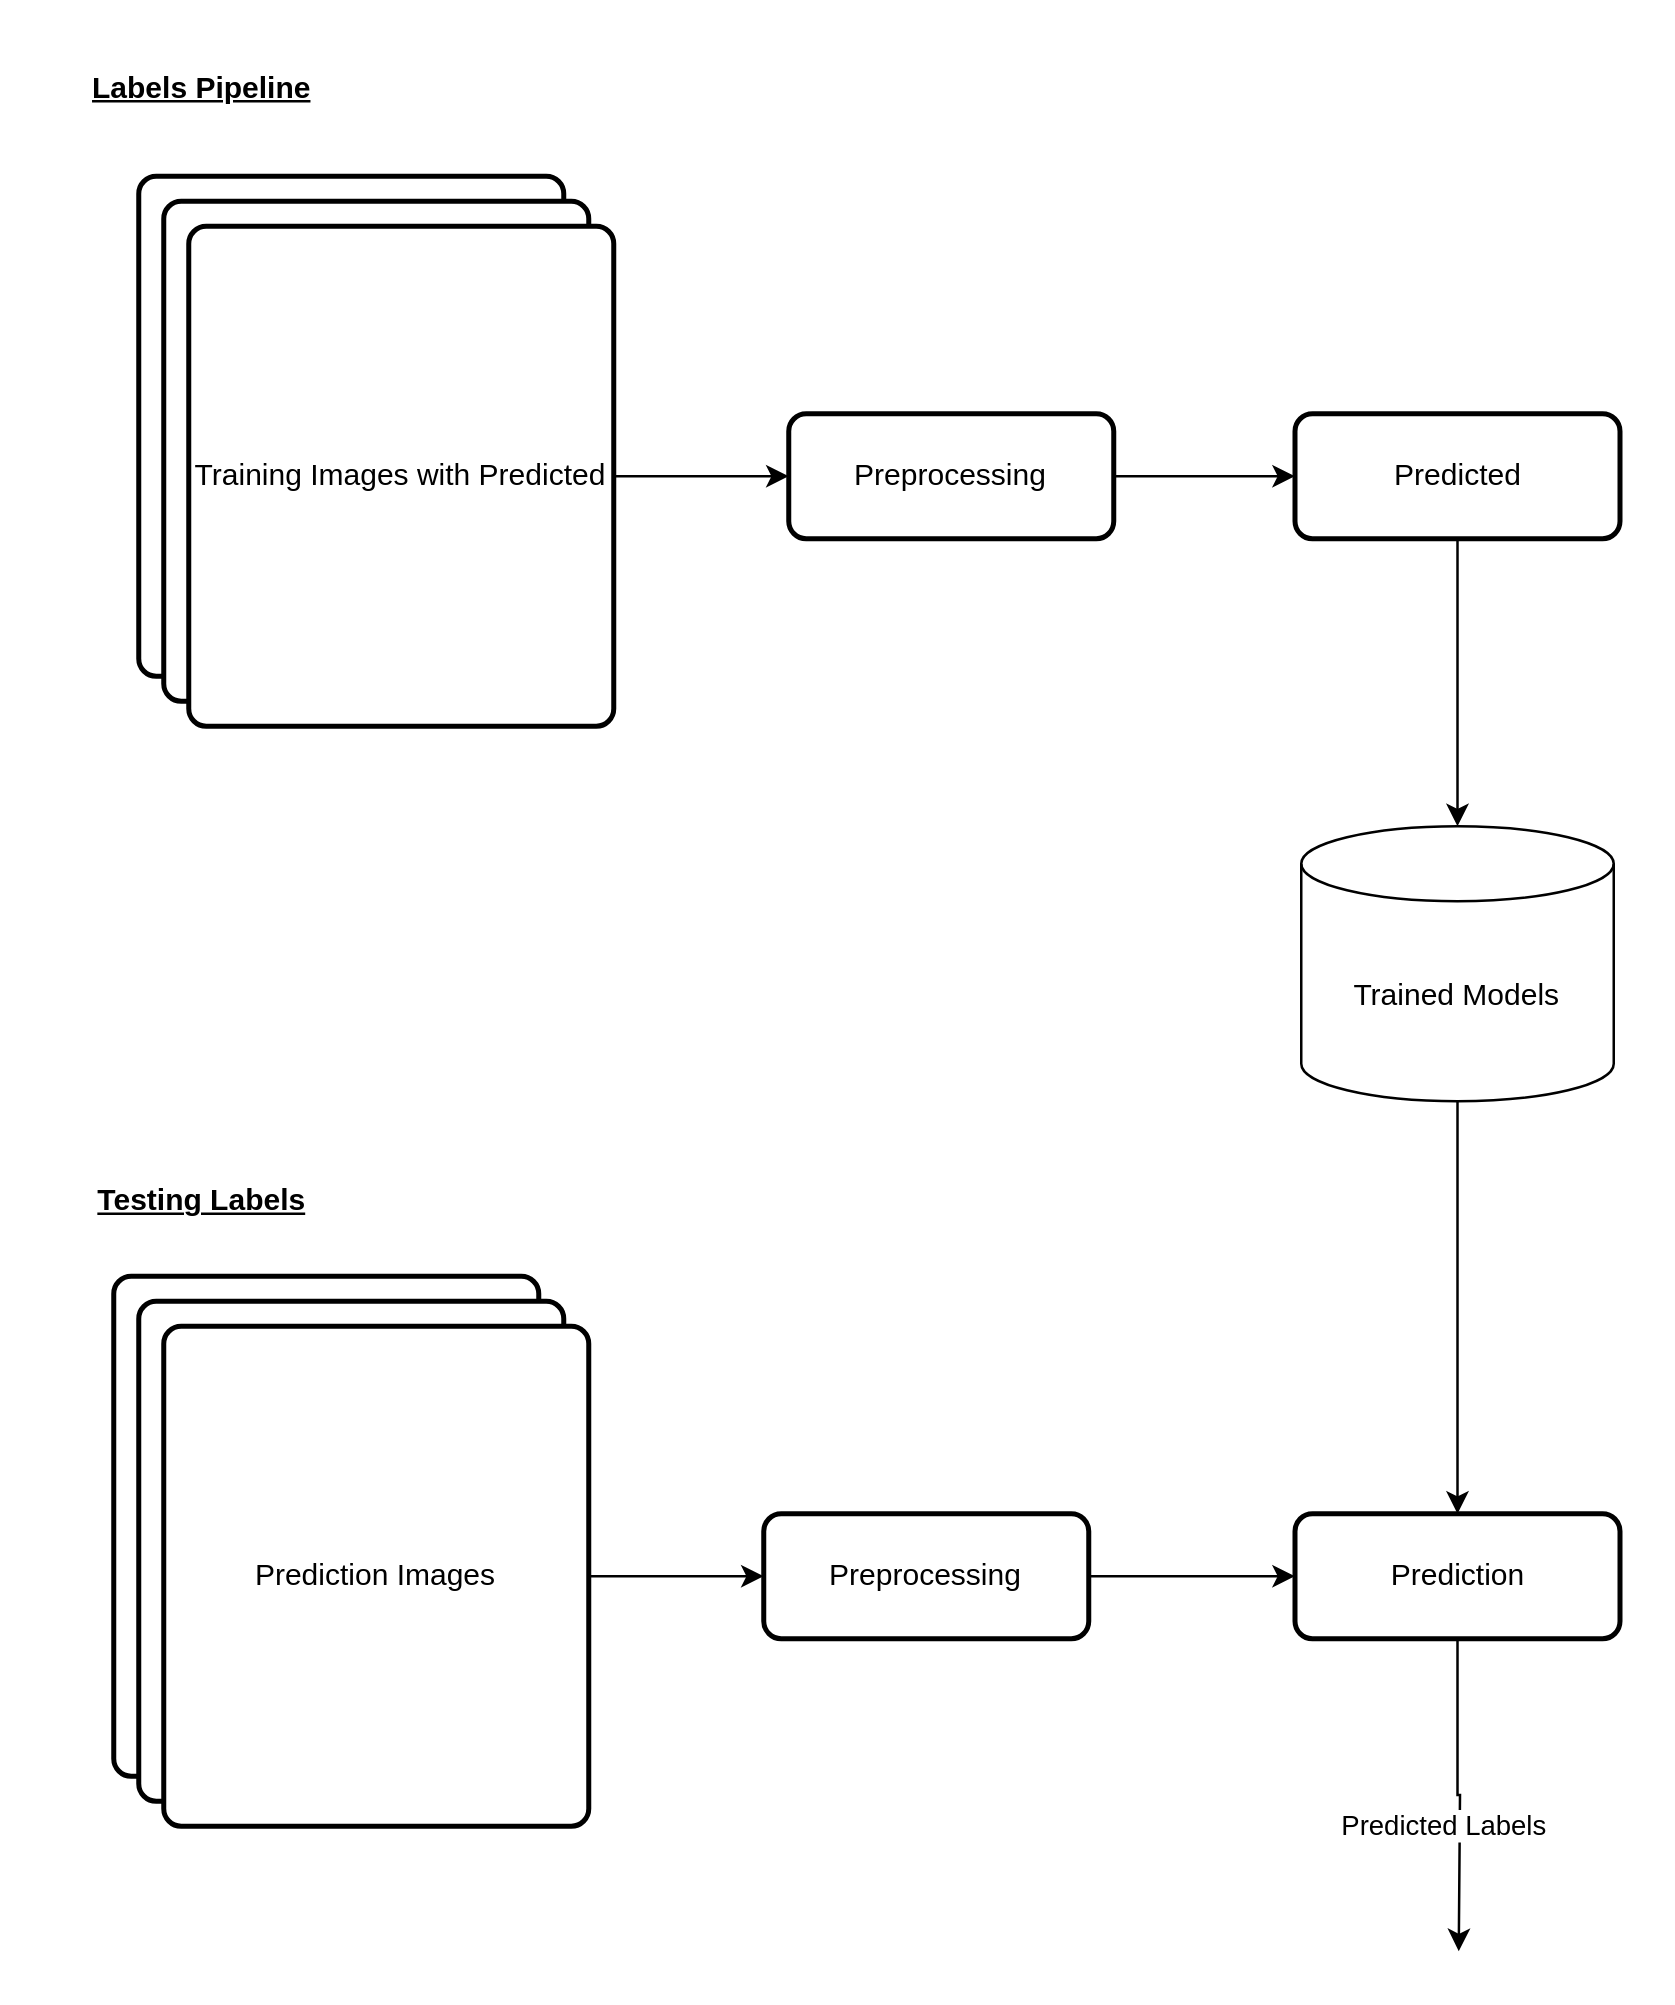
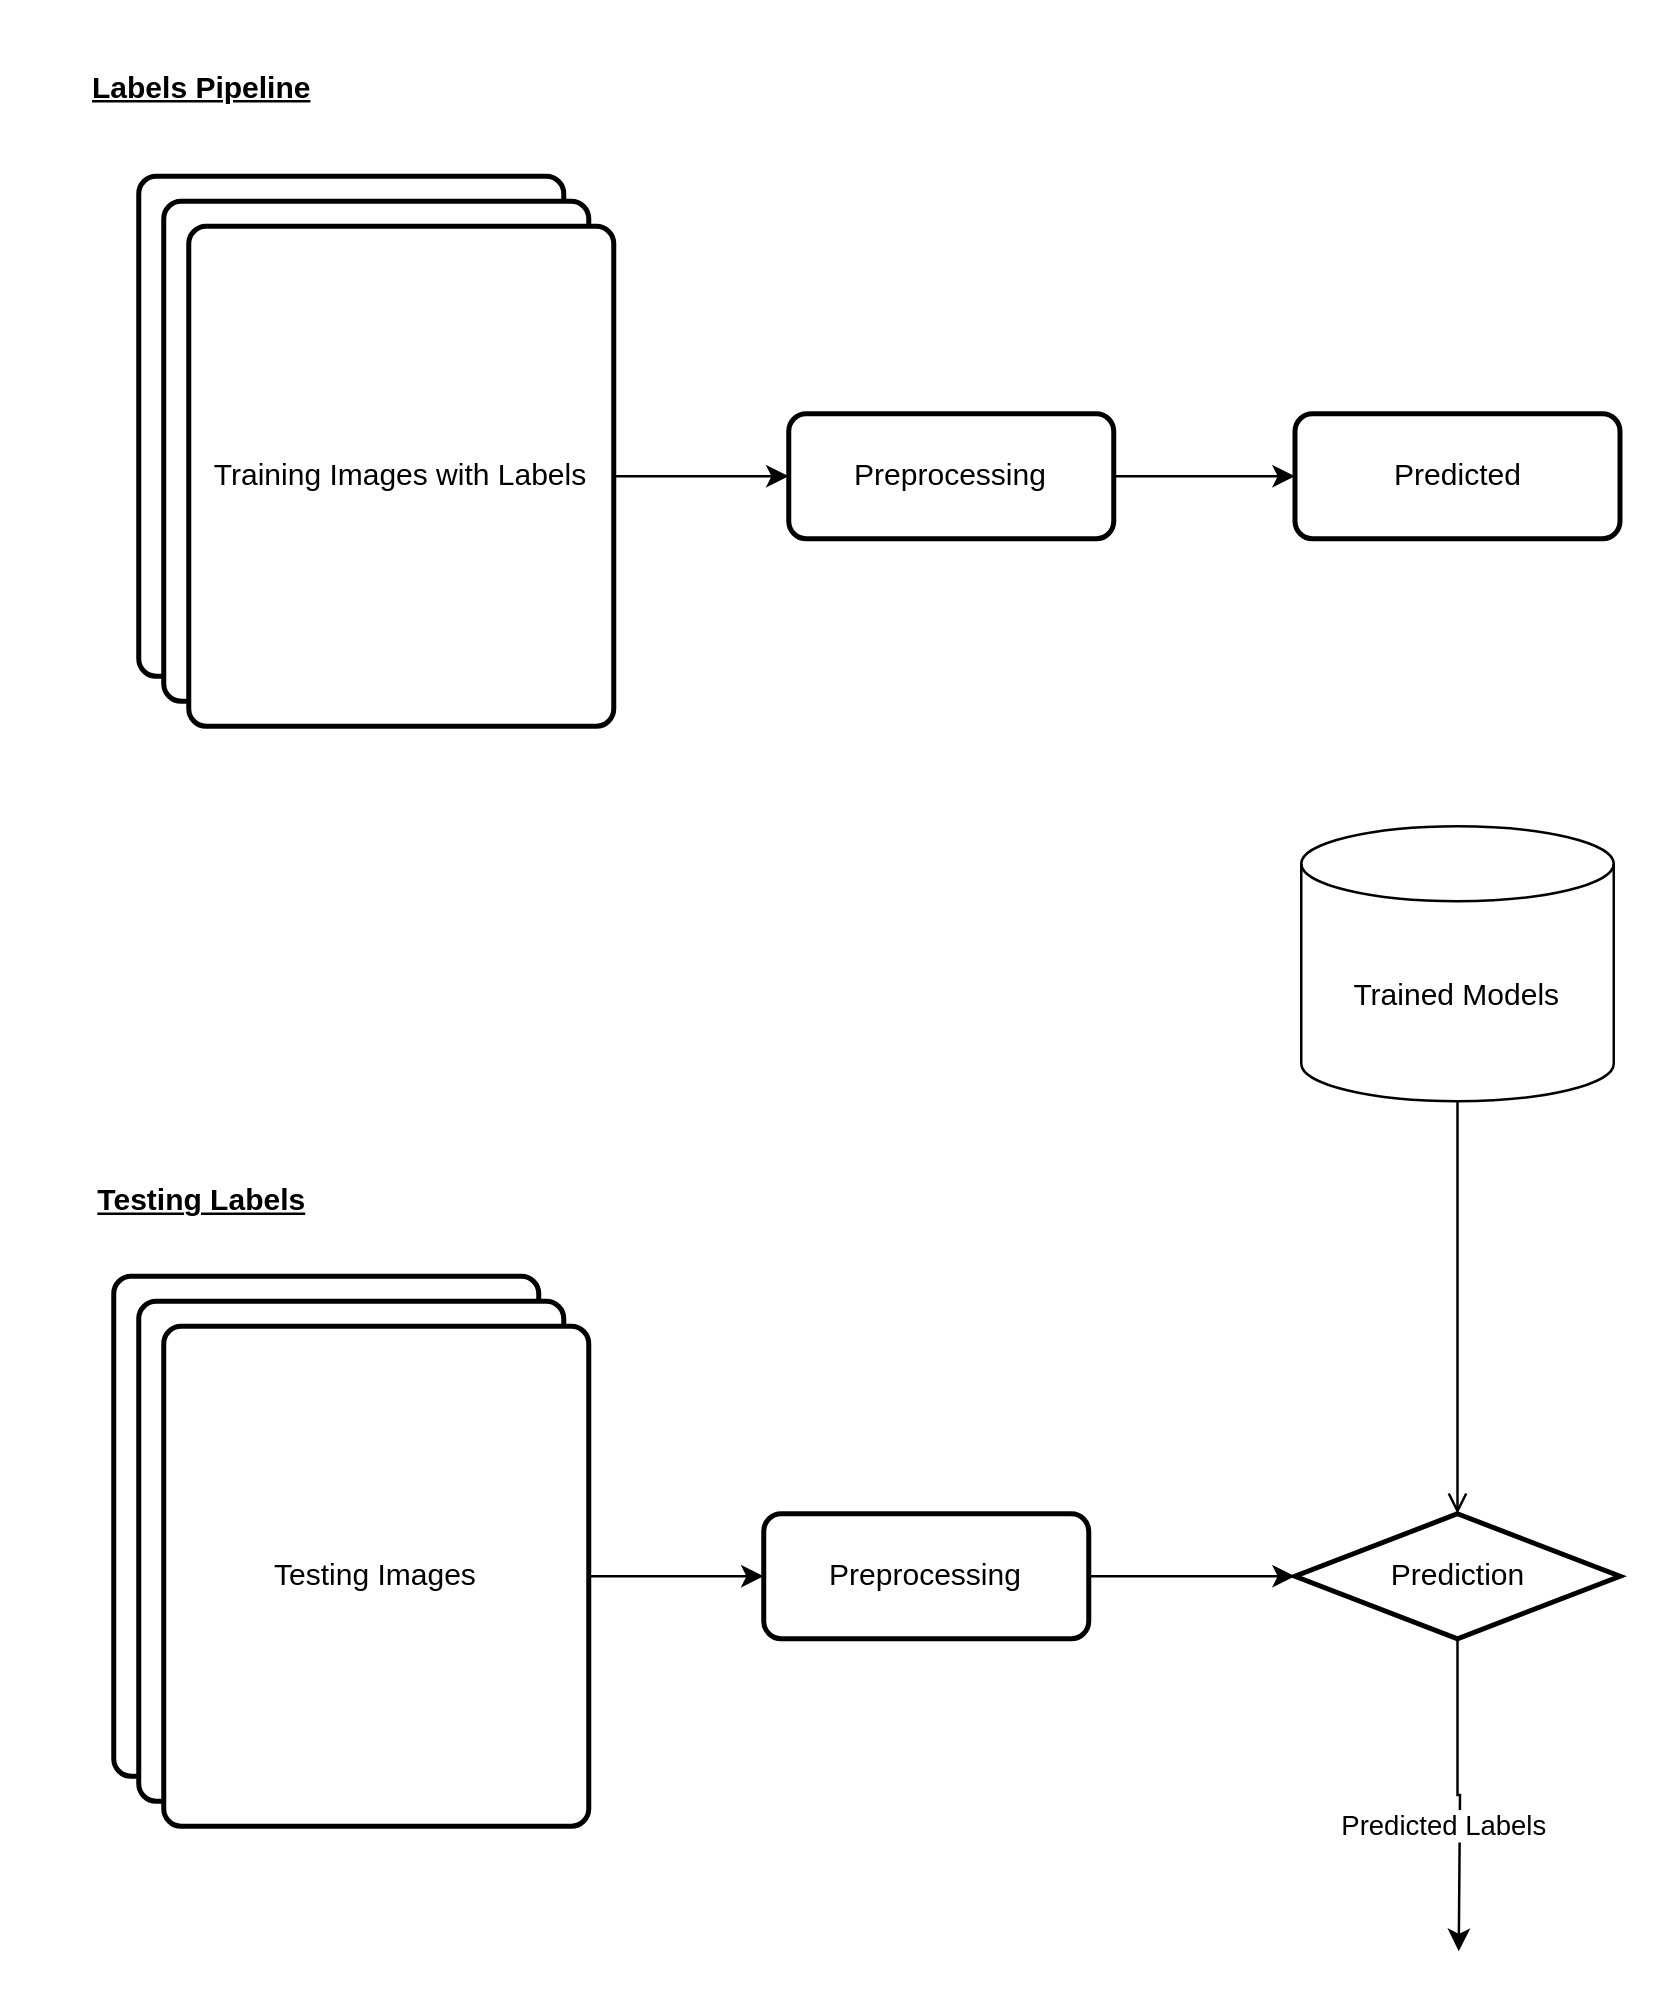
(401, 476) -> (401, 476)
(1458, 674) -> none
(1458, 1495) -> (1458, 1499)
(376, 1576) -> (376, 1576)
(1458, 1576) -> (1458, 1576)
